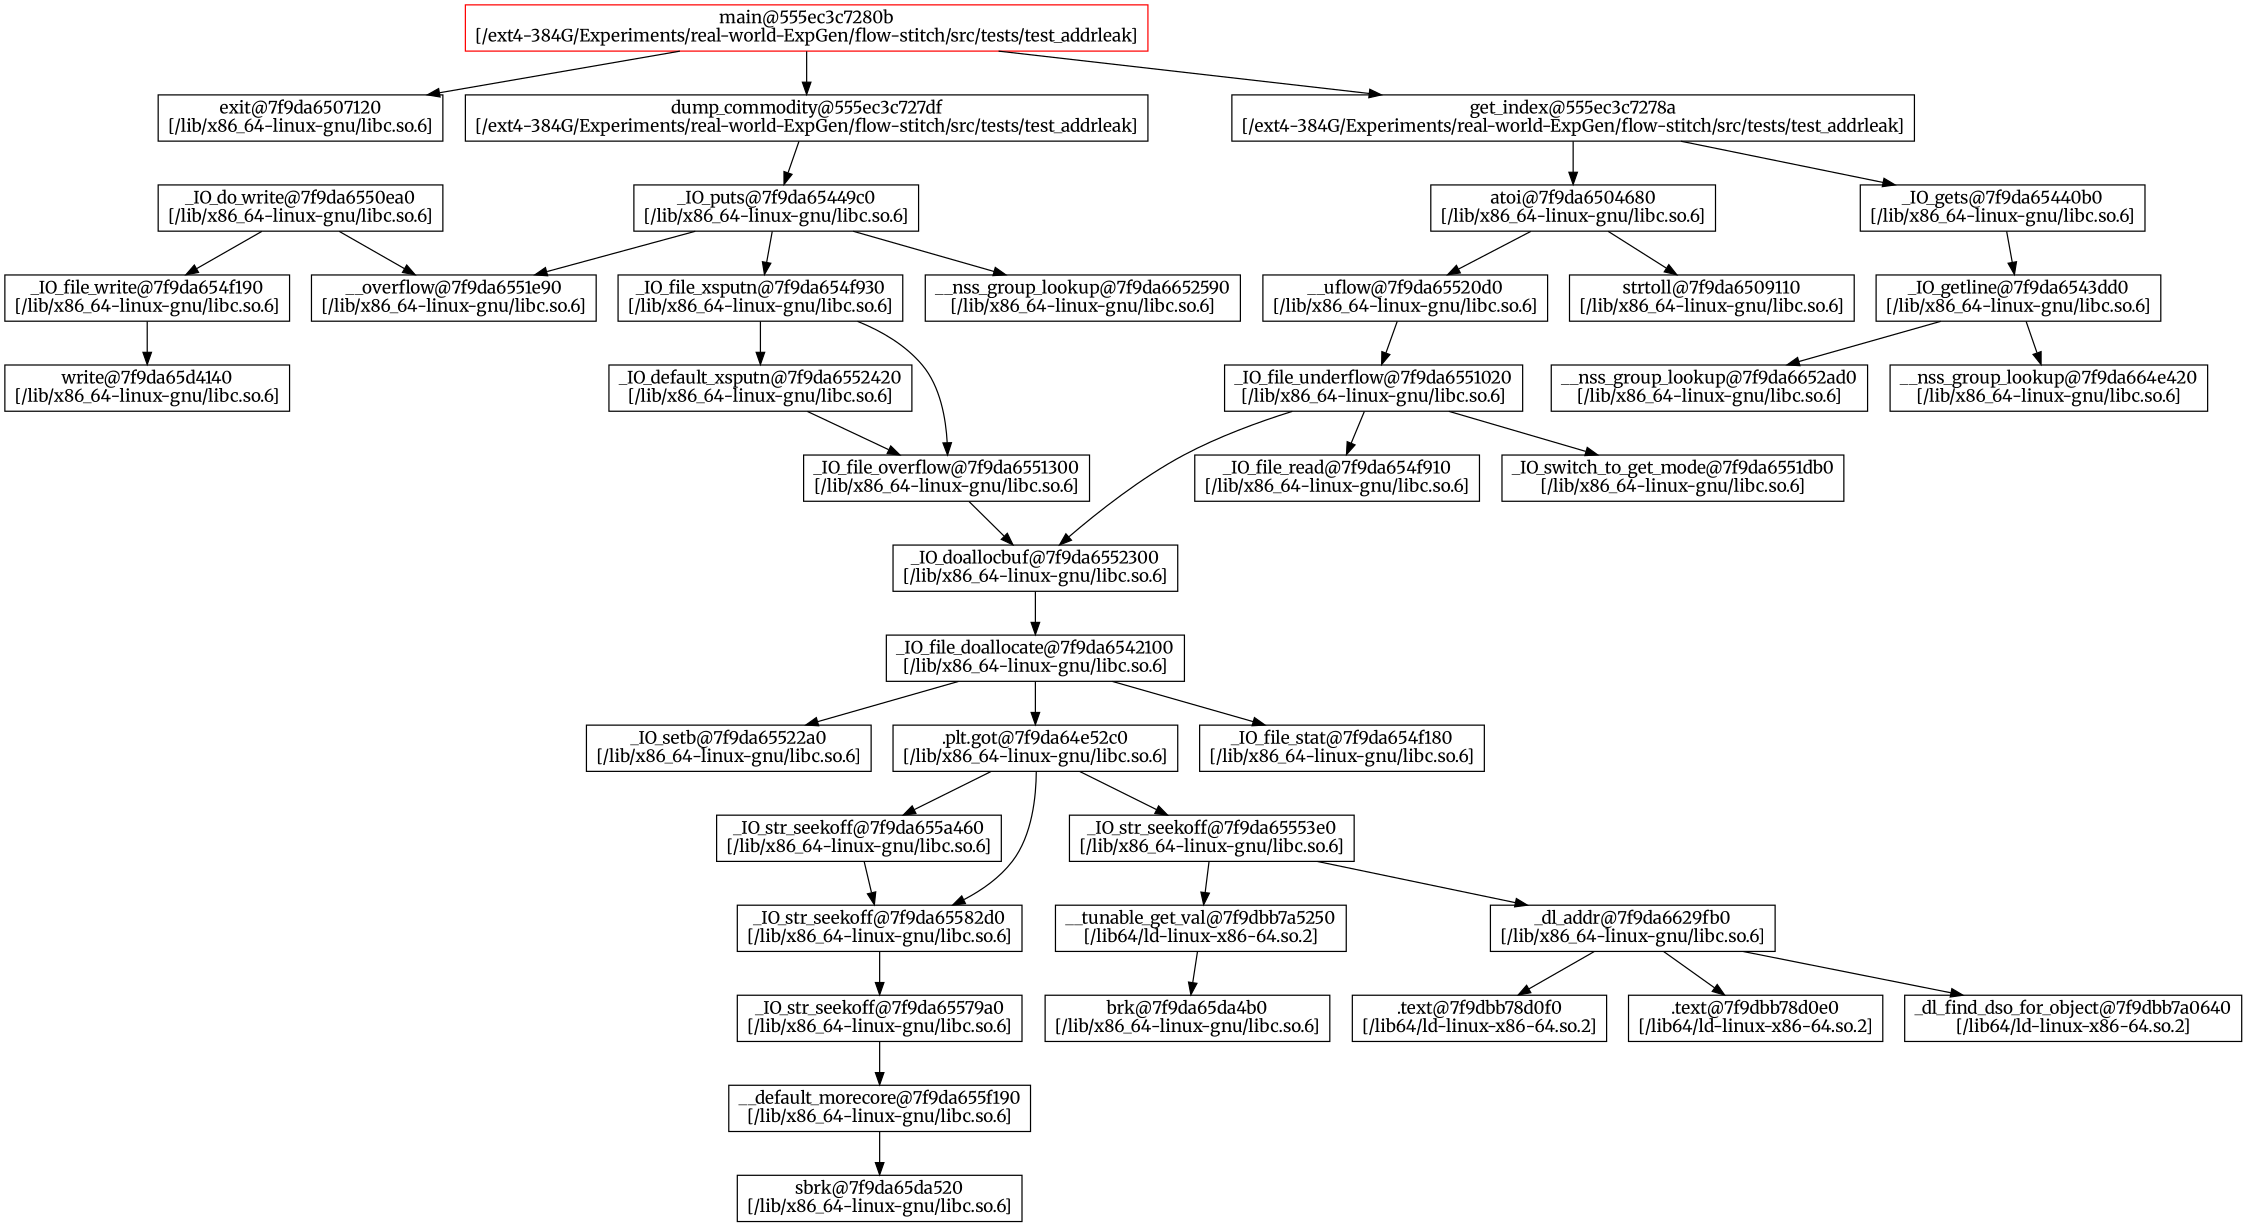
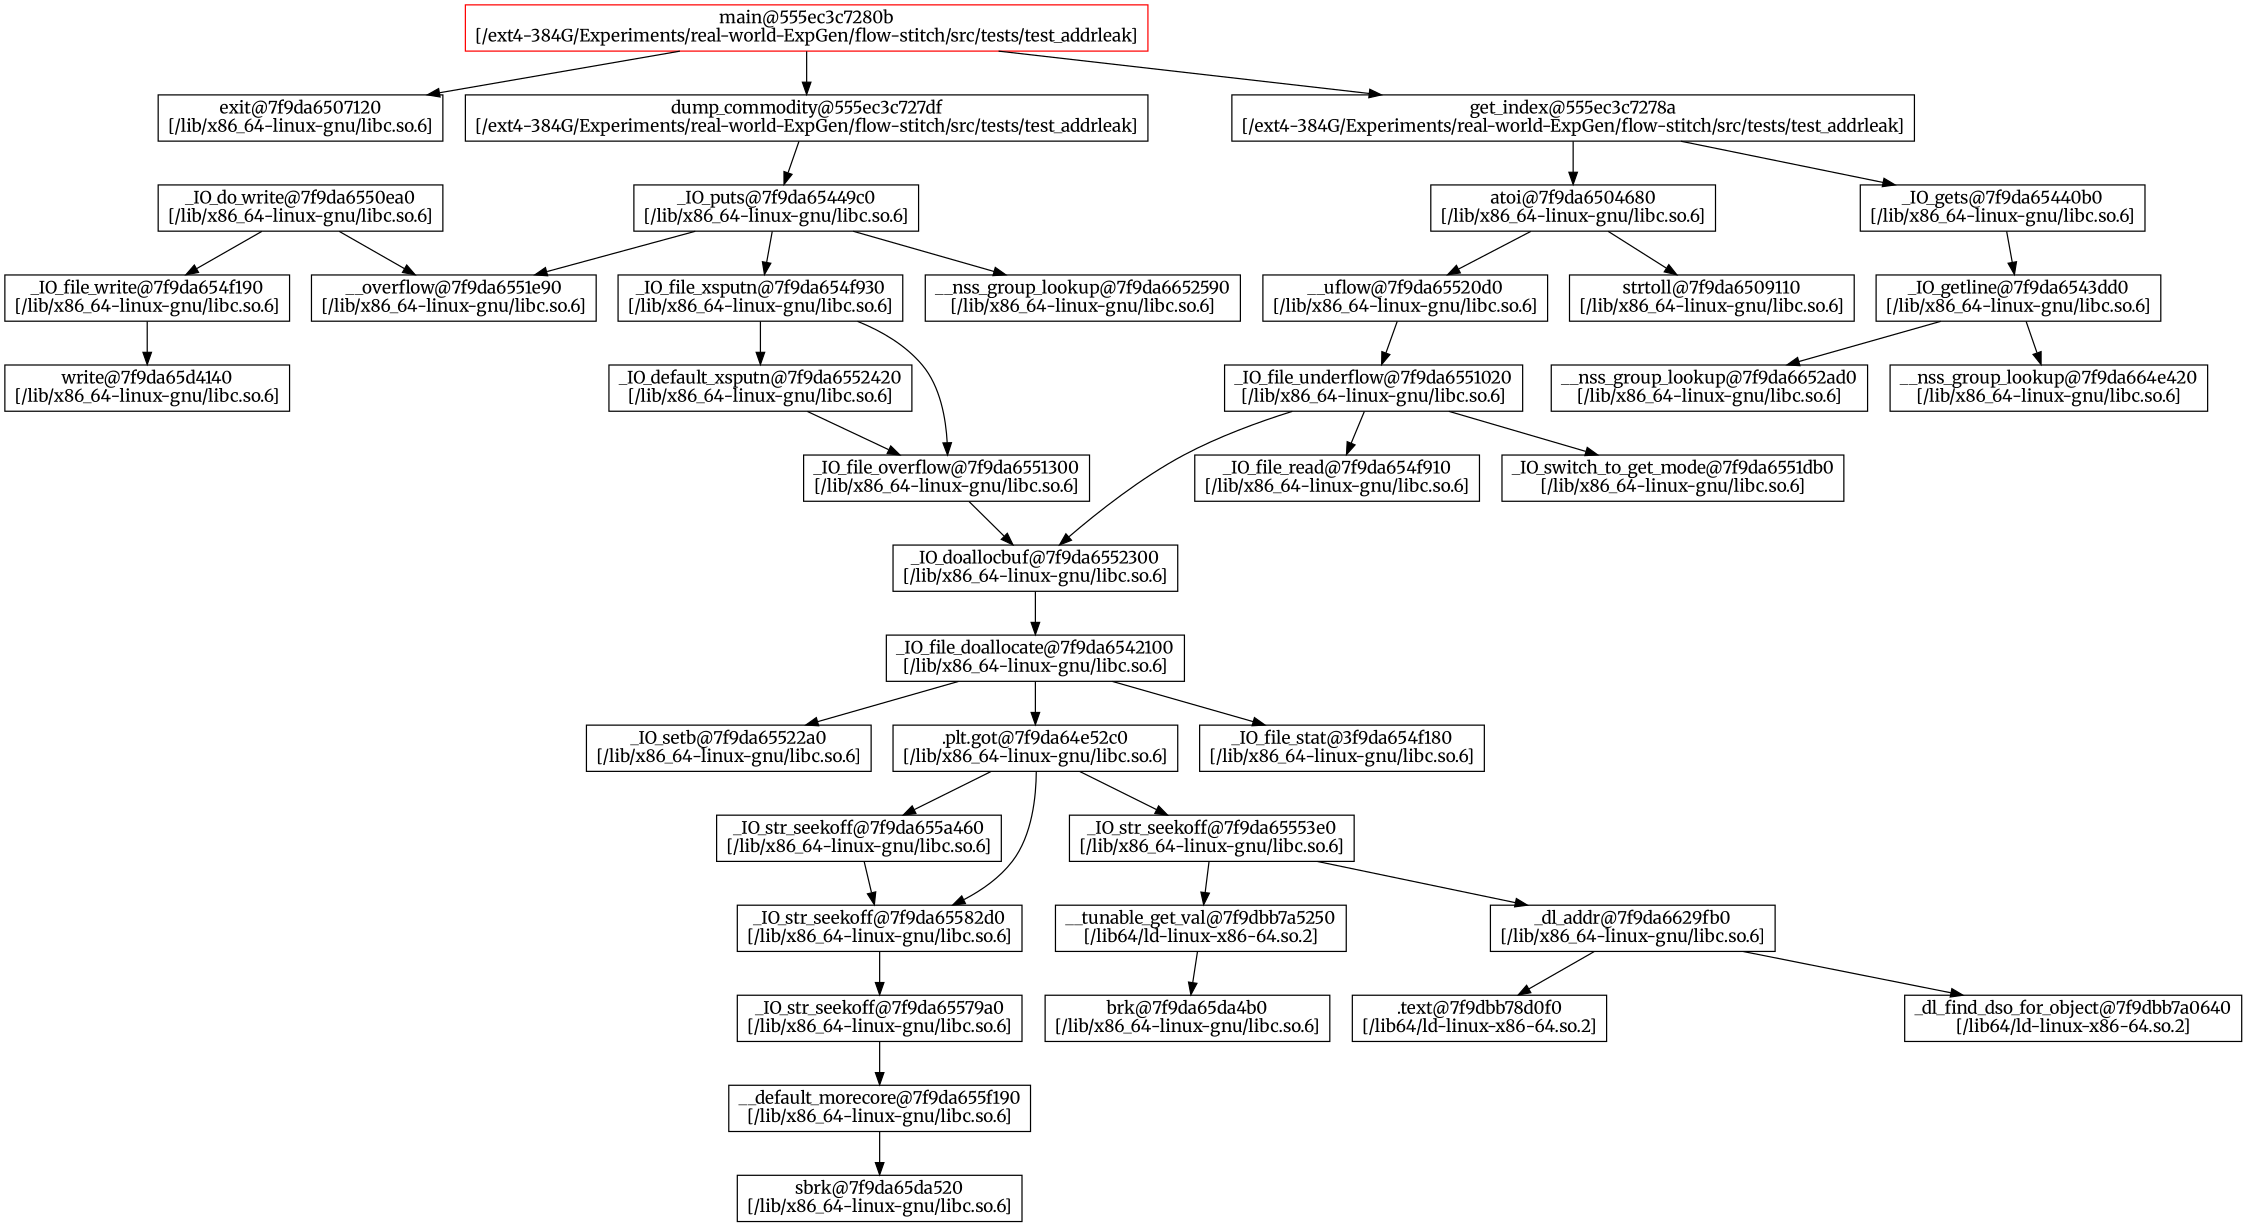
(1342, 748) -> (1342, 748)
(1756, 1018) -> none
